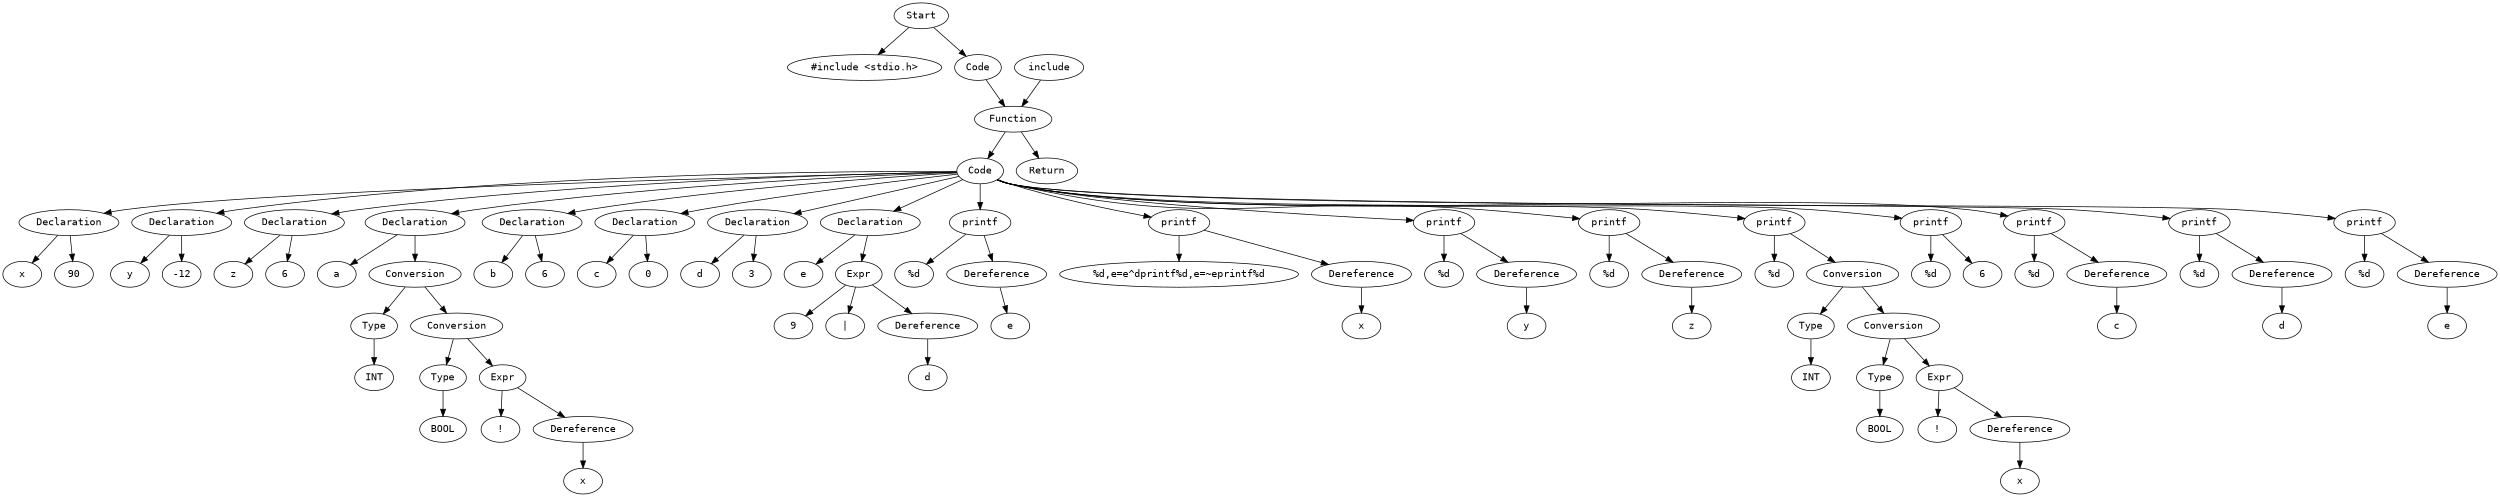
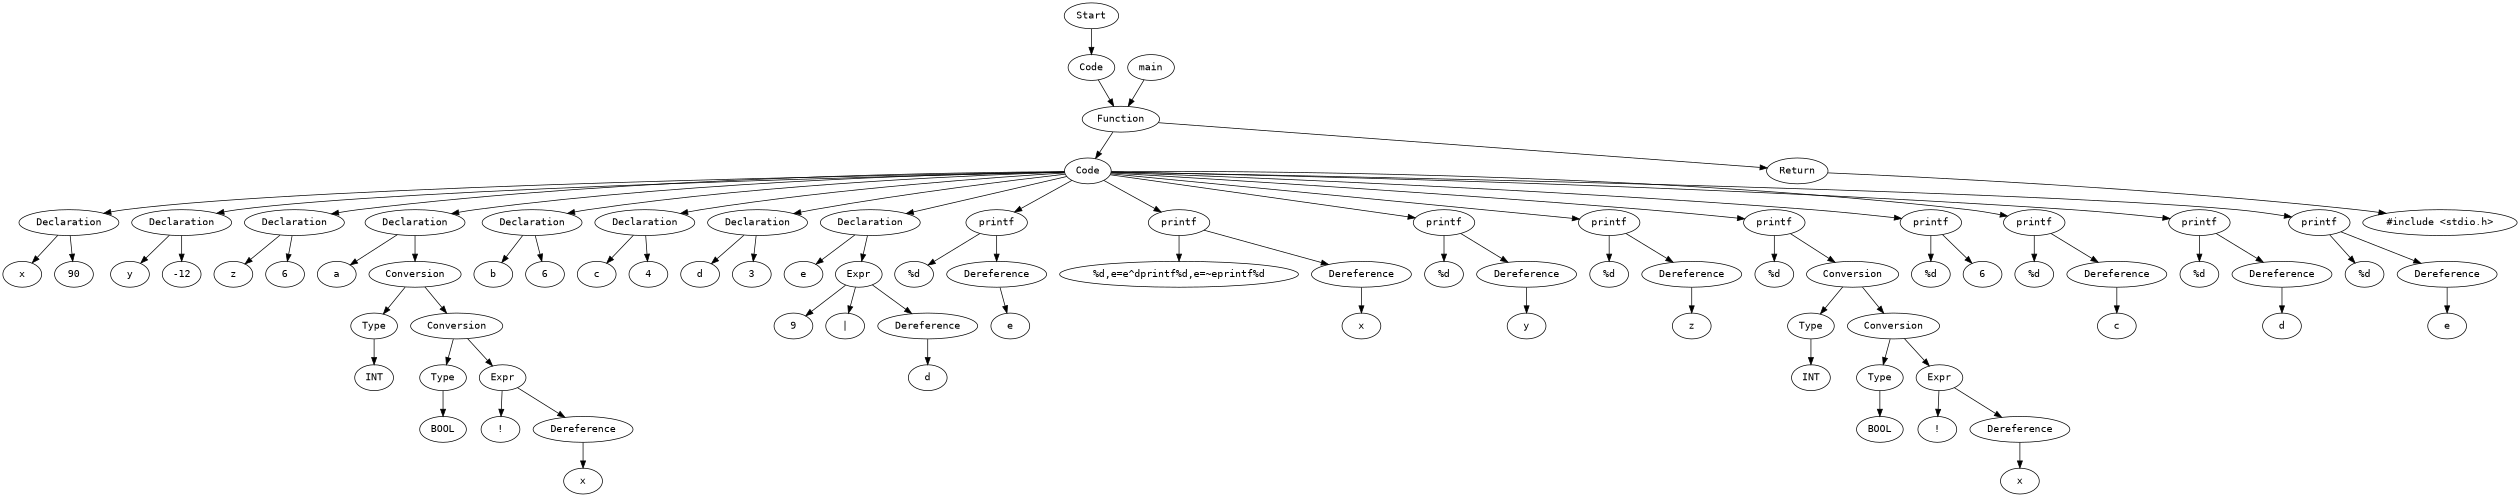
(896, 39) -> (2104, 188)
(1049, 67) -> (1151, 67)
(648, 274) -> (648, 274)
